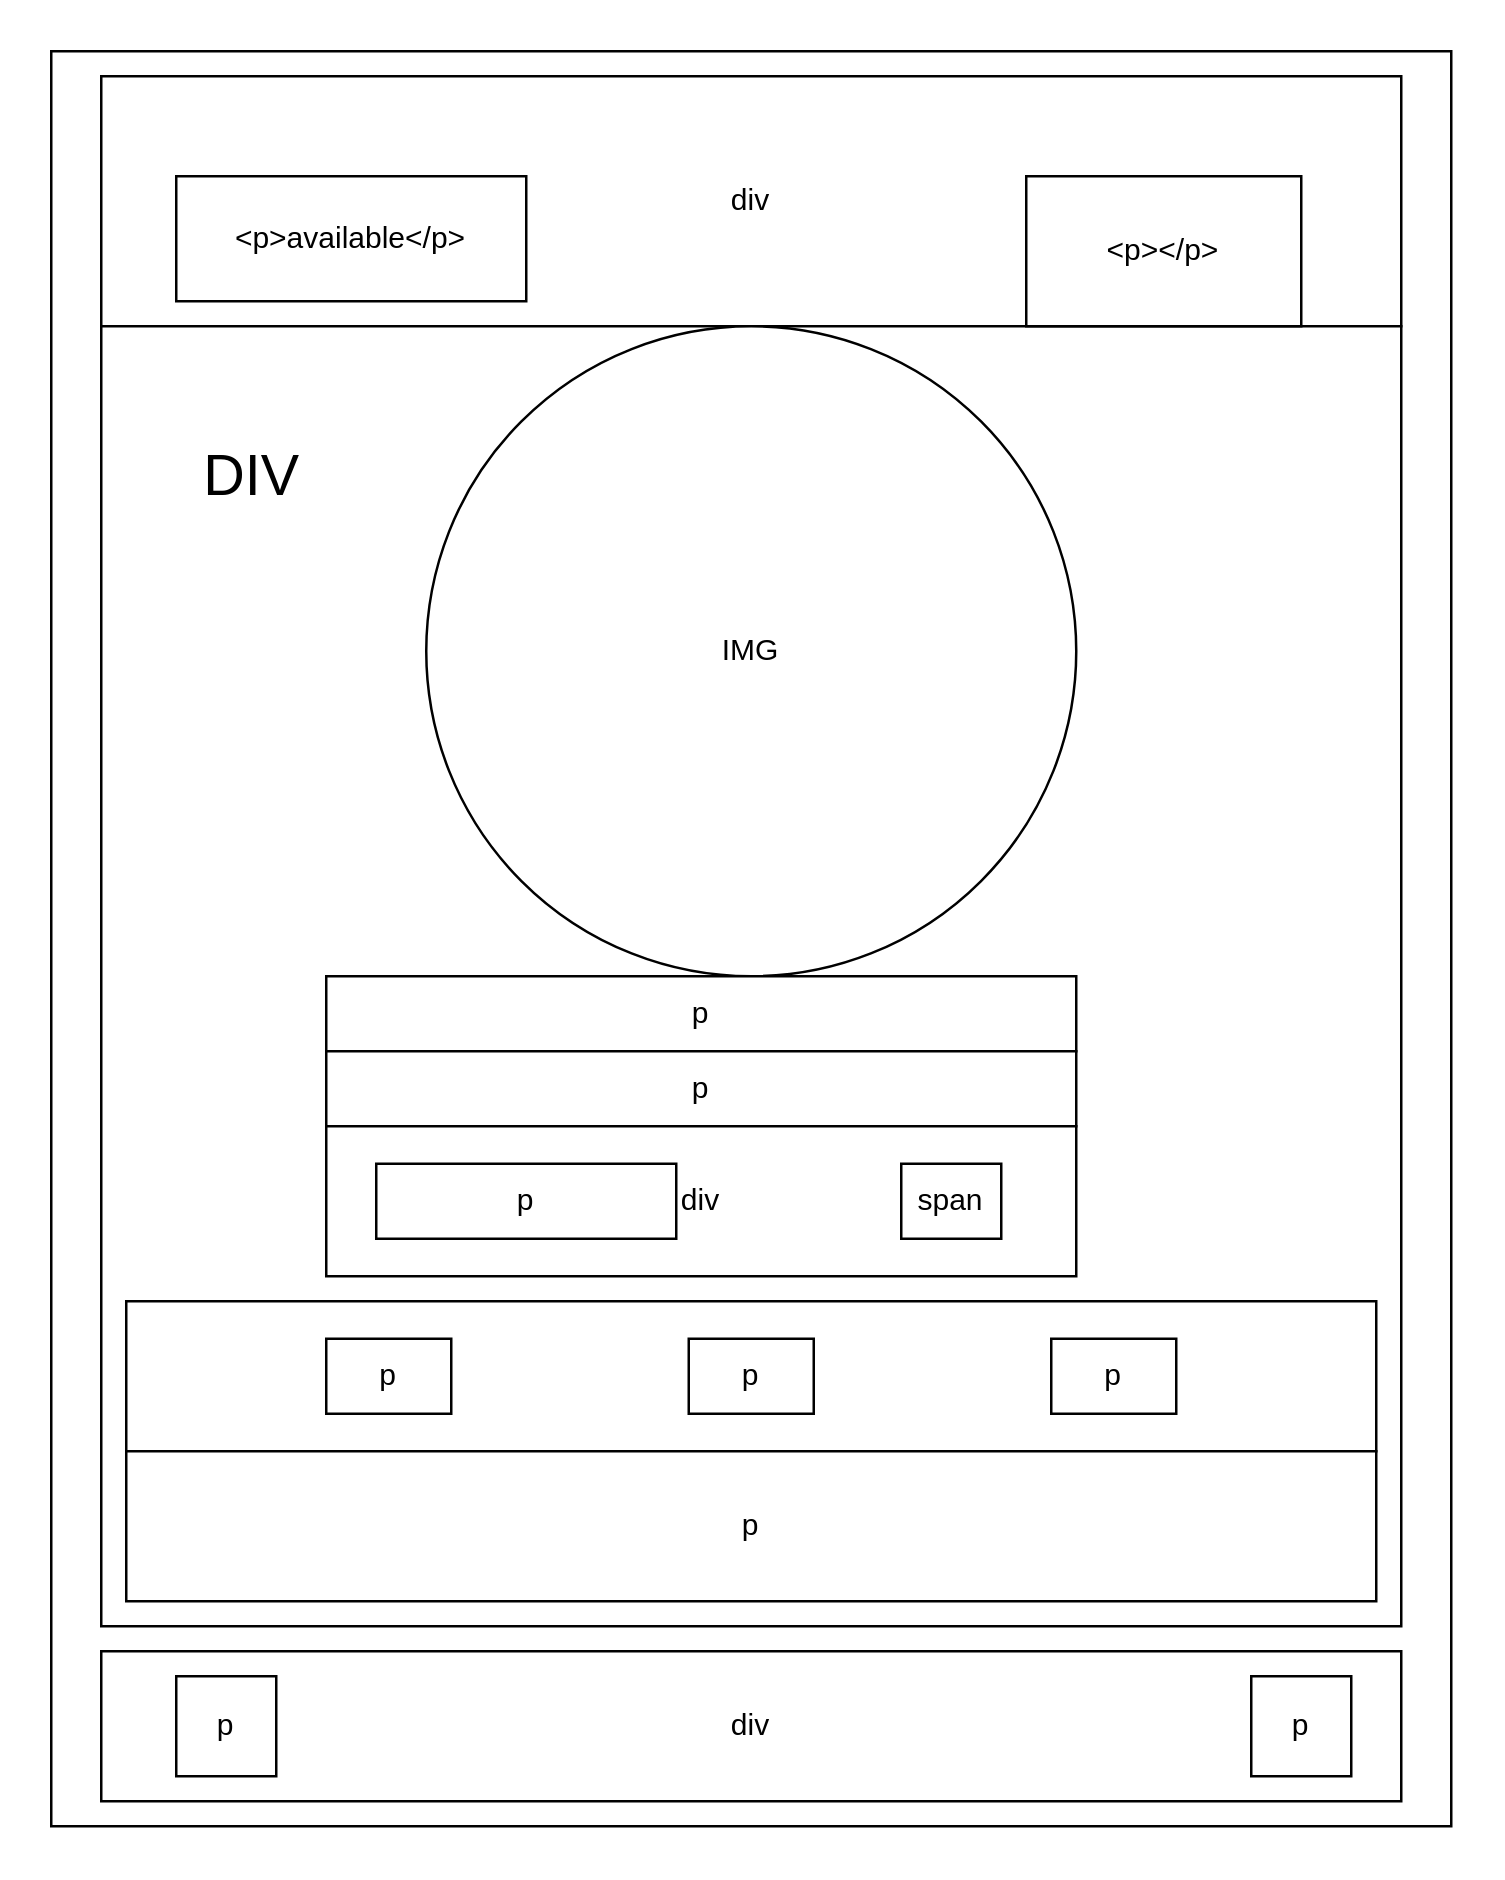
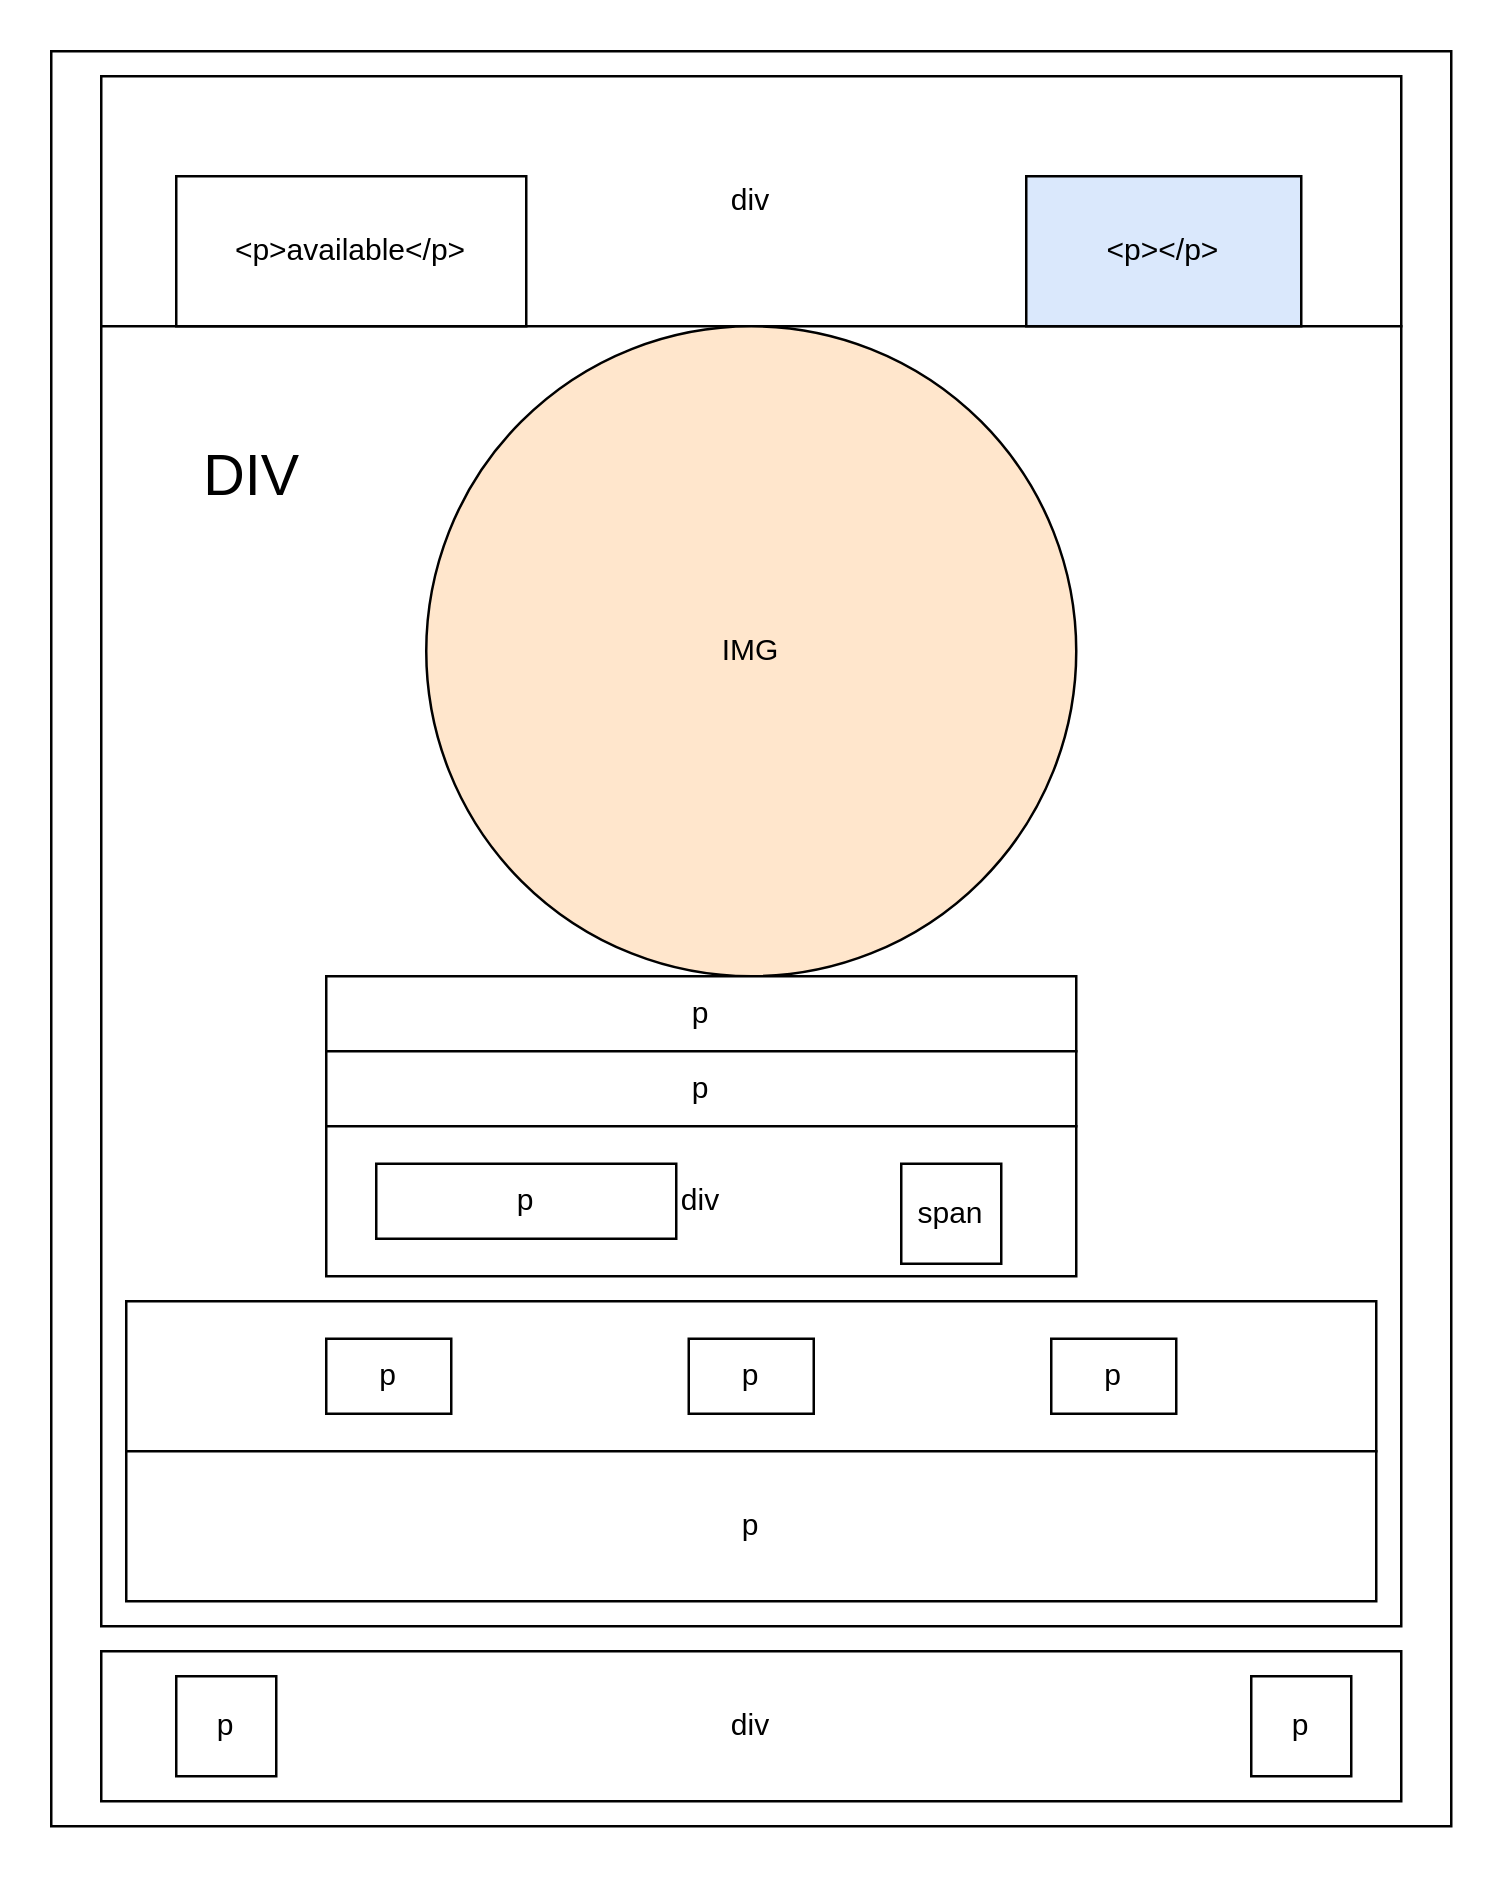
(351, 239) -> (351, 251)
(1164, 251) -> (1164, 251)
(751, 651) -> (751, 651)
(951, 1201) -> (951, 1214)
